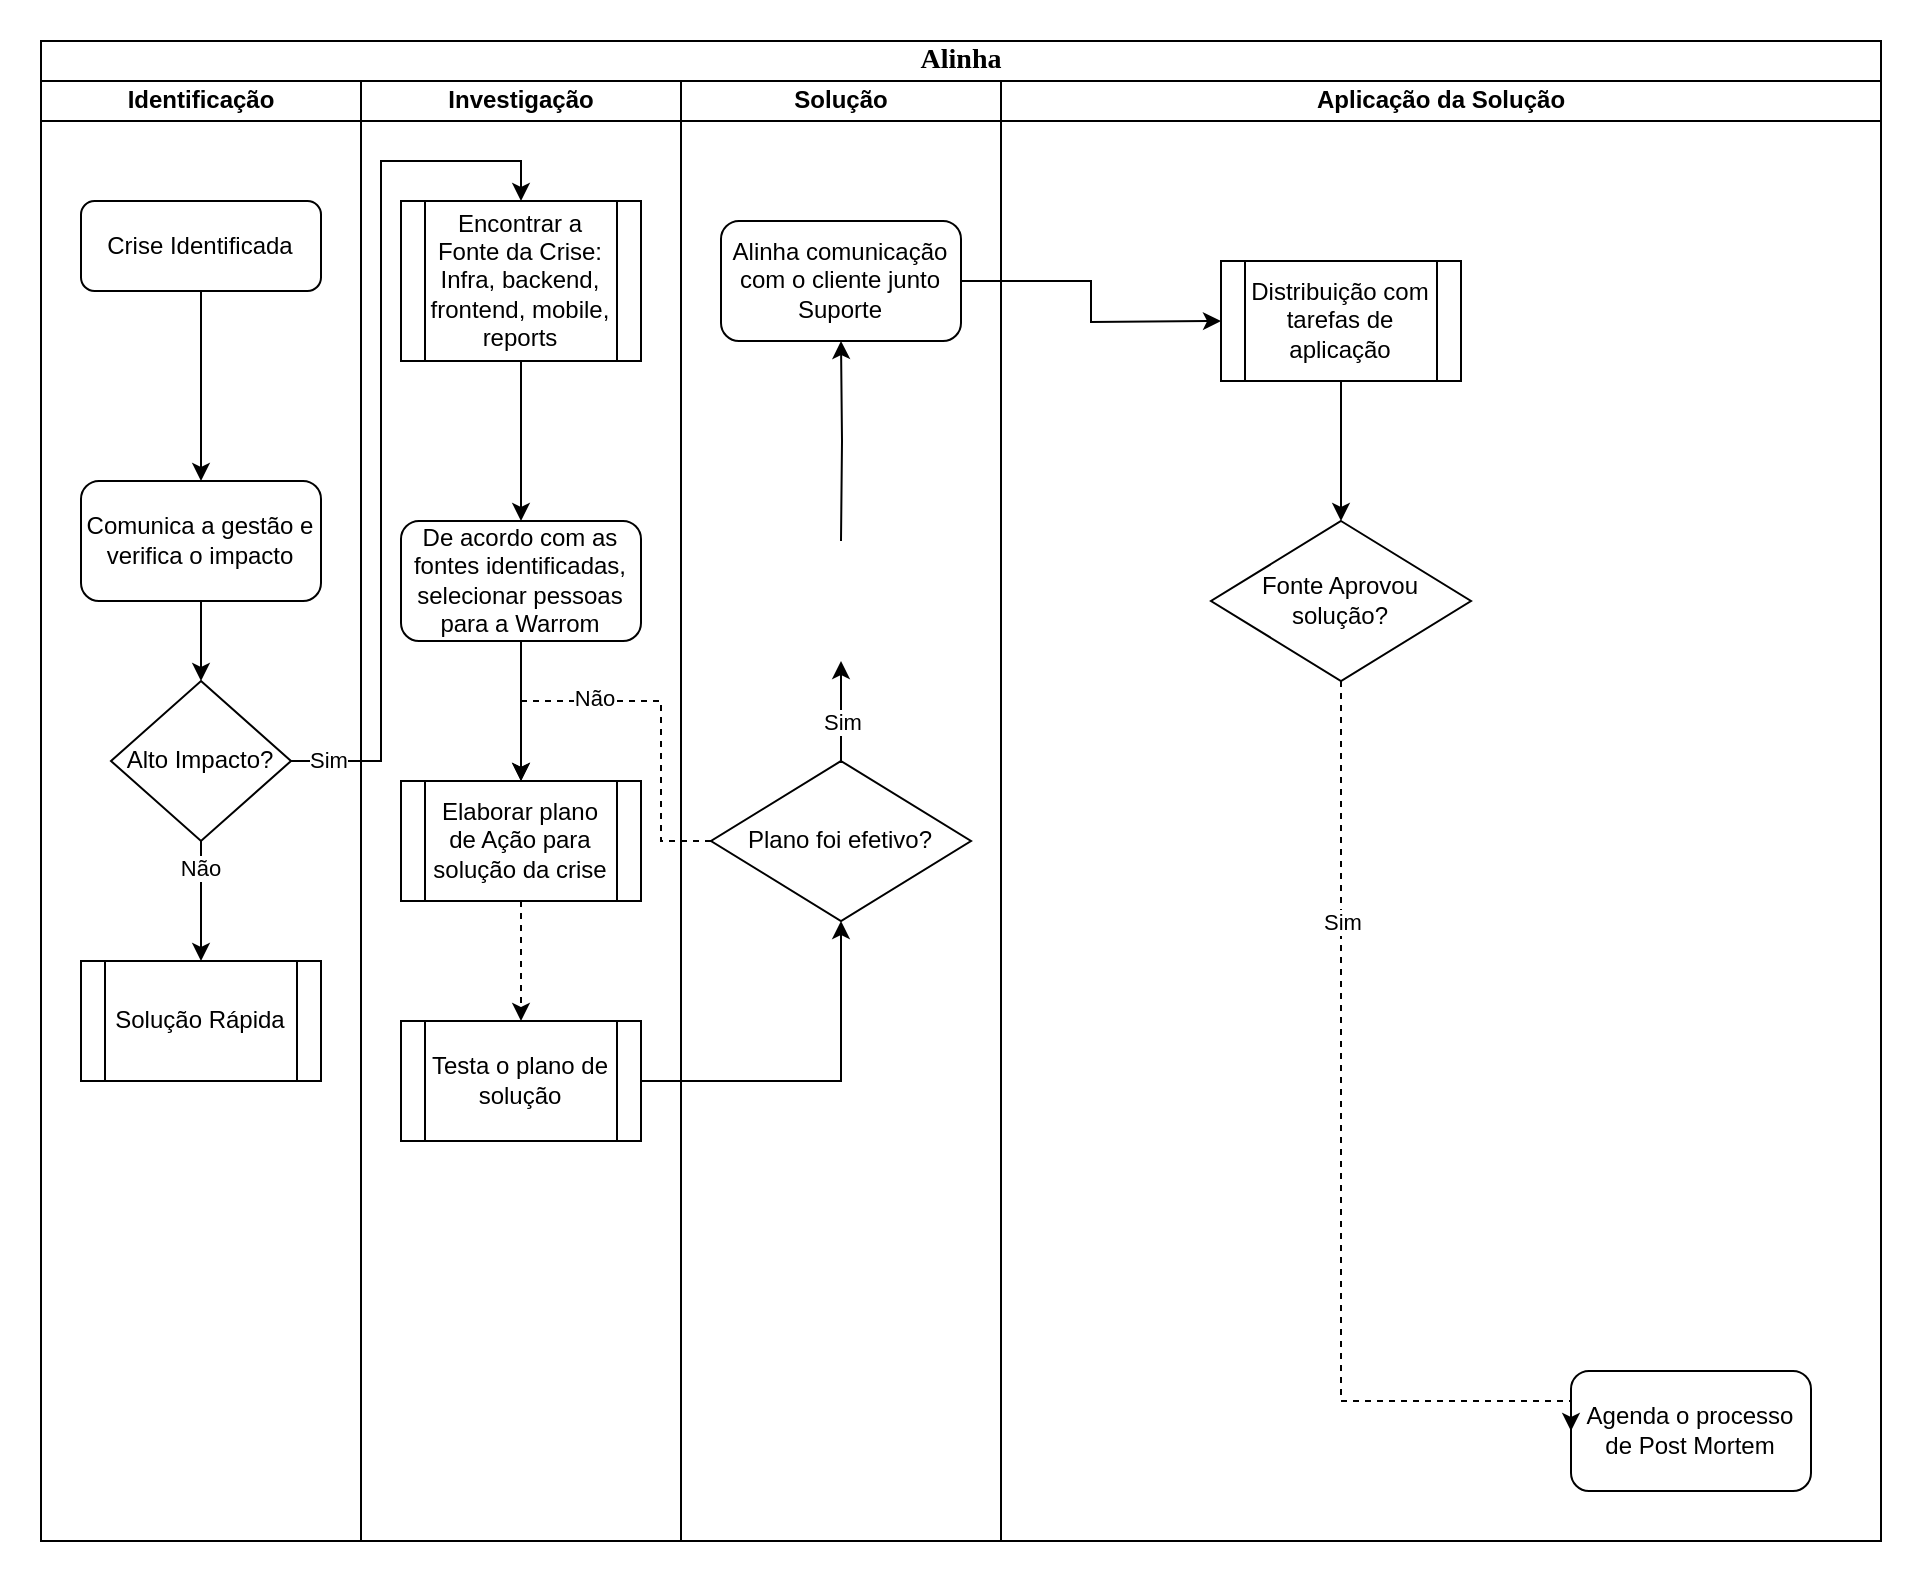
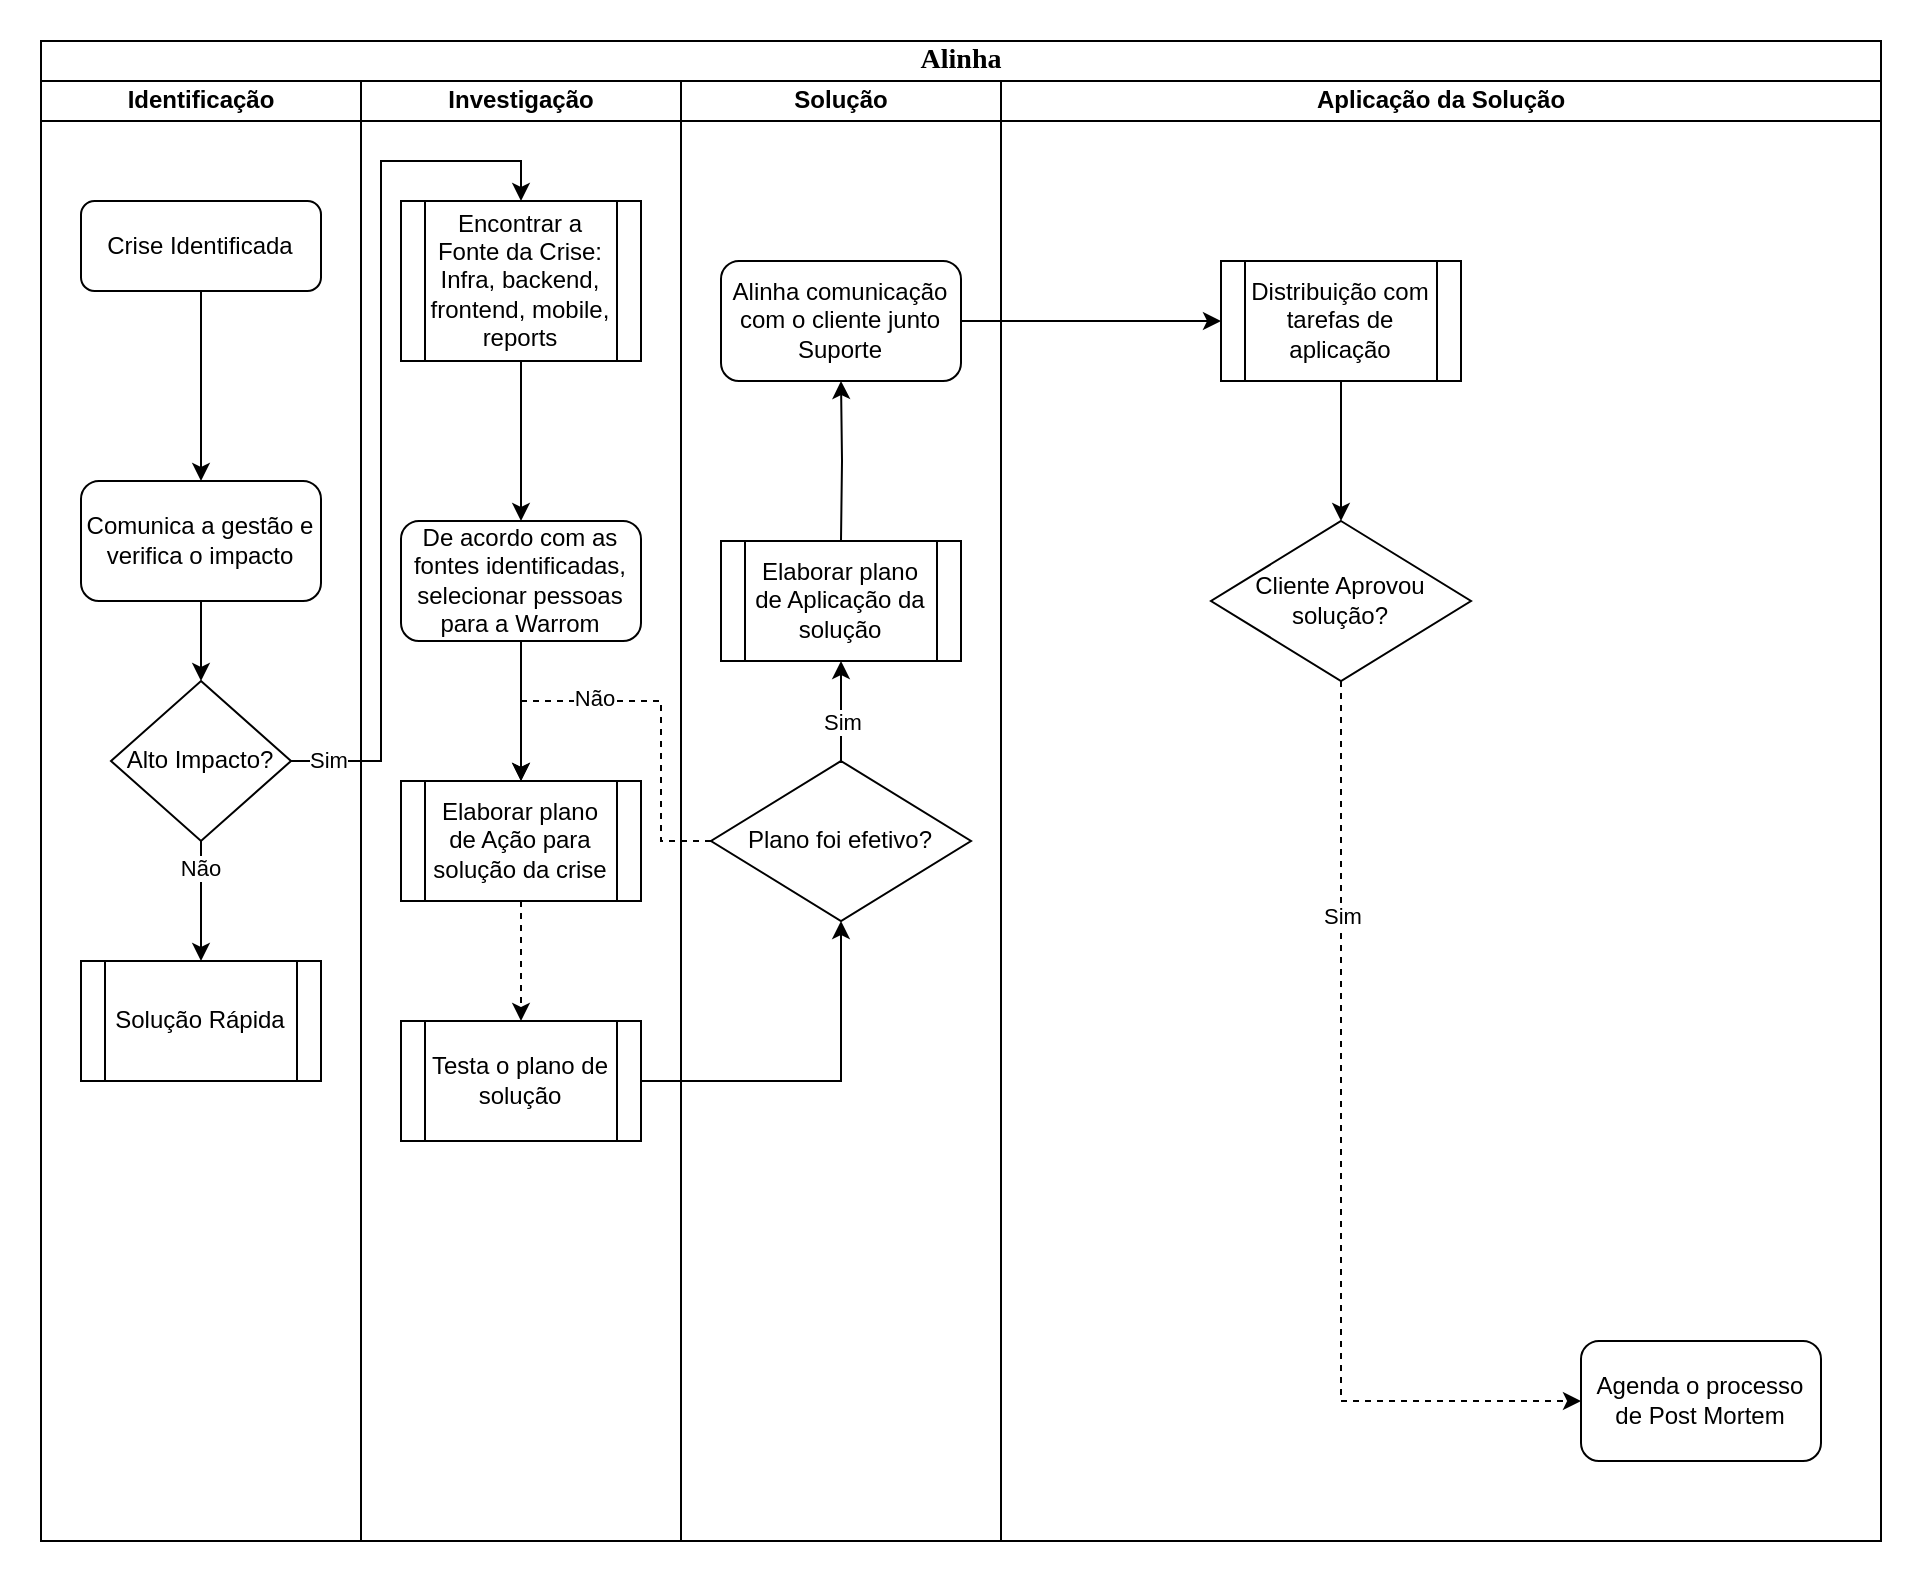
(841, 281) -> (841, 321)
none -> (841, 601)
(1341, 601) -> (1341, 601)
(1691, 1431) -> (1701, 1401)
